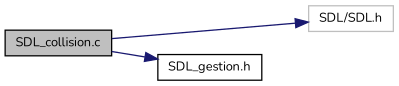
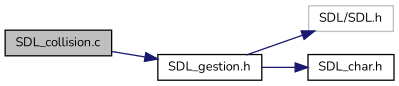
(204, 31) -> (274, 45)
none -> (351, 67)
